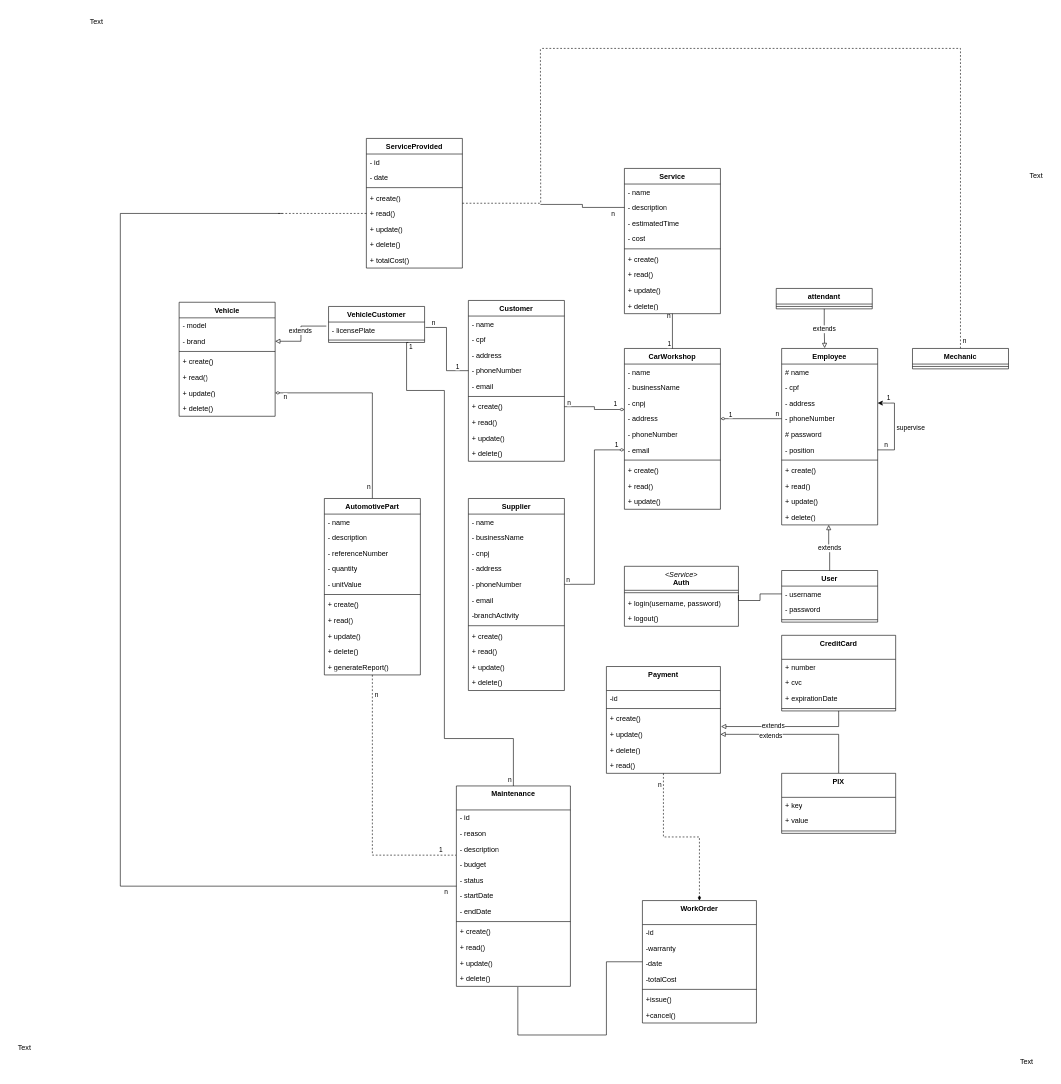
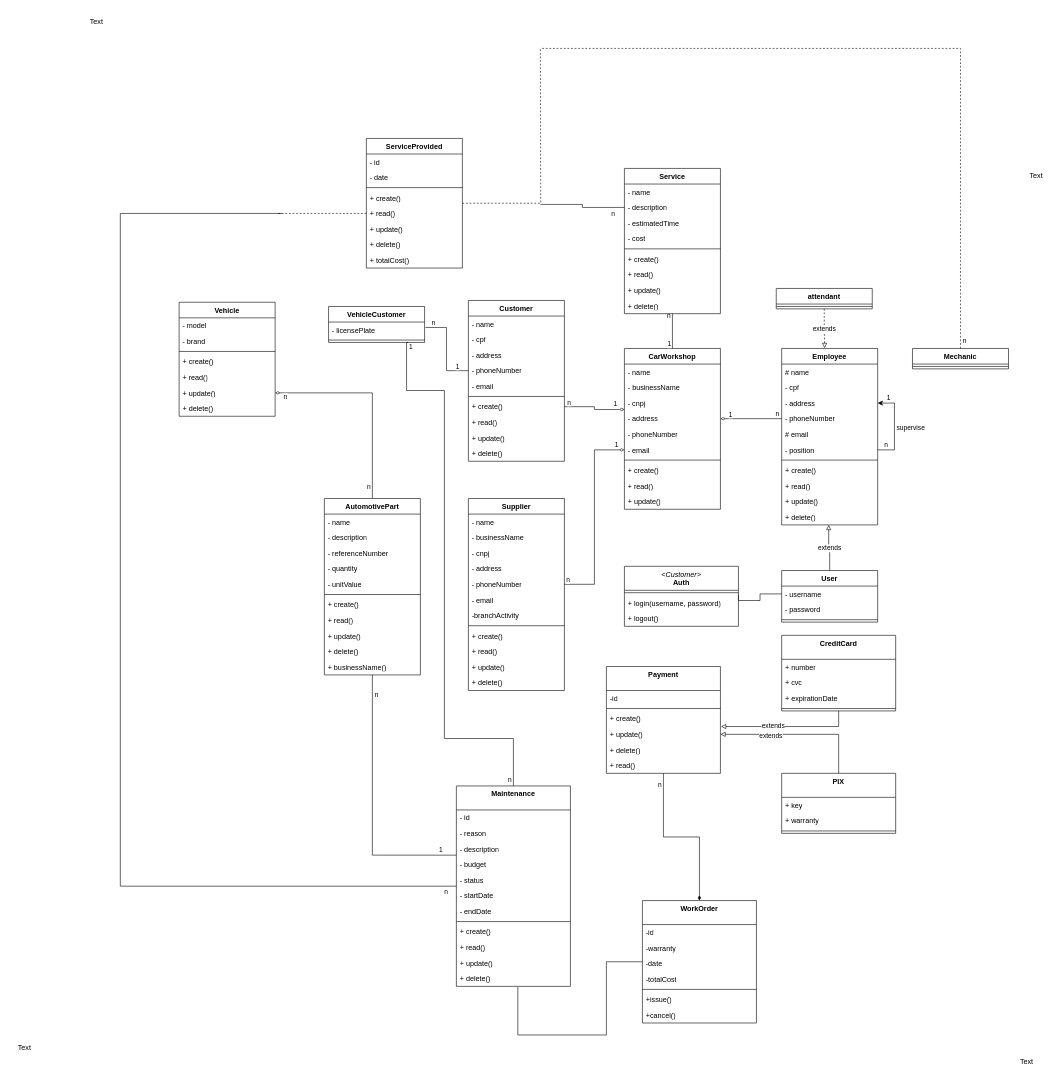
(824, 324) -> (824, 324)
(301, 331) -> none
(804, 435) -> (796, 435)
(681, 579) -> (681, 579)
(363, 668) -> (358, 668)
(372, 806) -> (372, 806)
(797, 821) -> (804, 821)
(679, 837) -> (679, 837)
